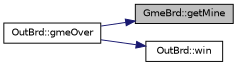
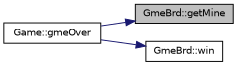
(52, 33) -> (52, 33)
(184, 51) -> (184, 51)
